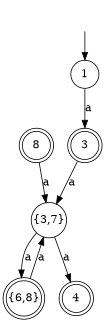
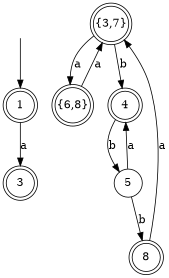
(85, 74) -> (20, 105)
(69, 179) -> none
none -> (128, 183)
(49, 220) -> (111, 24)
(67, 258) -> (124, 65)
